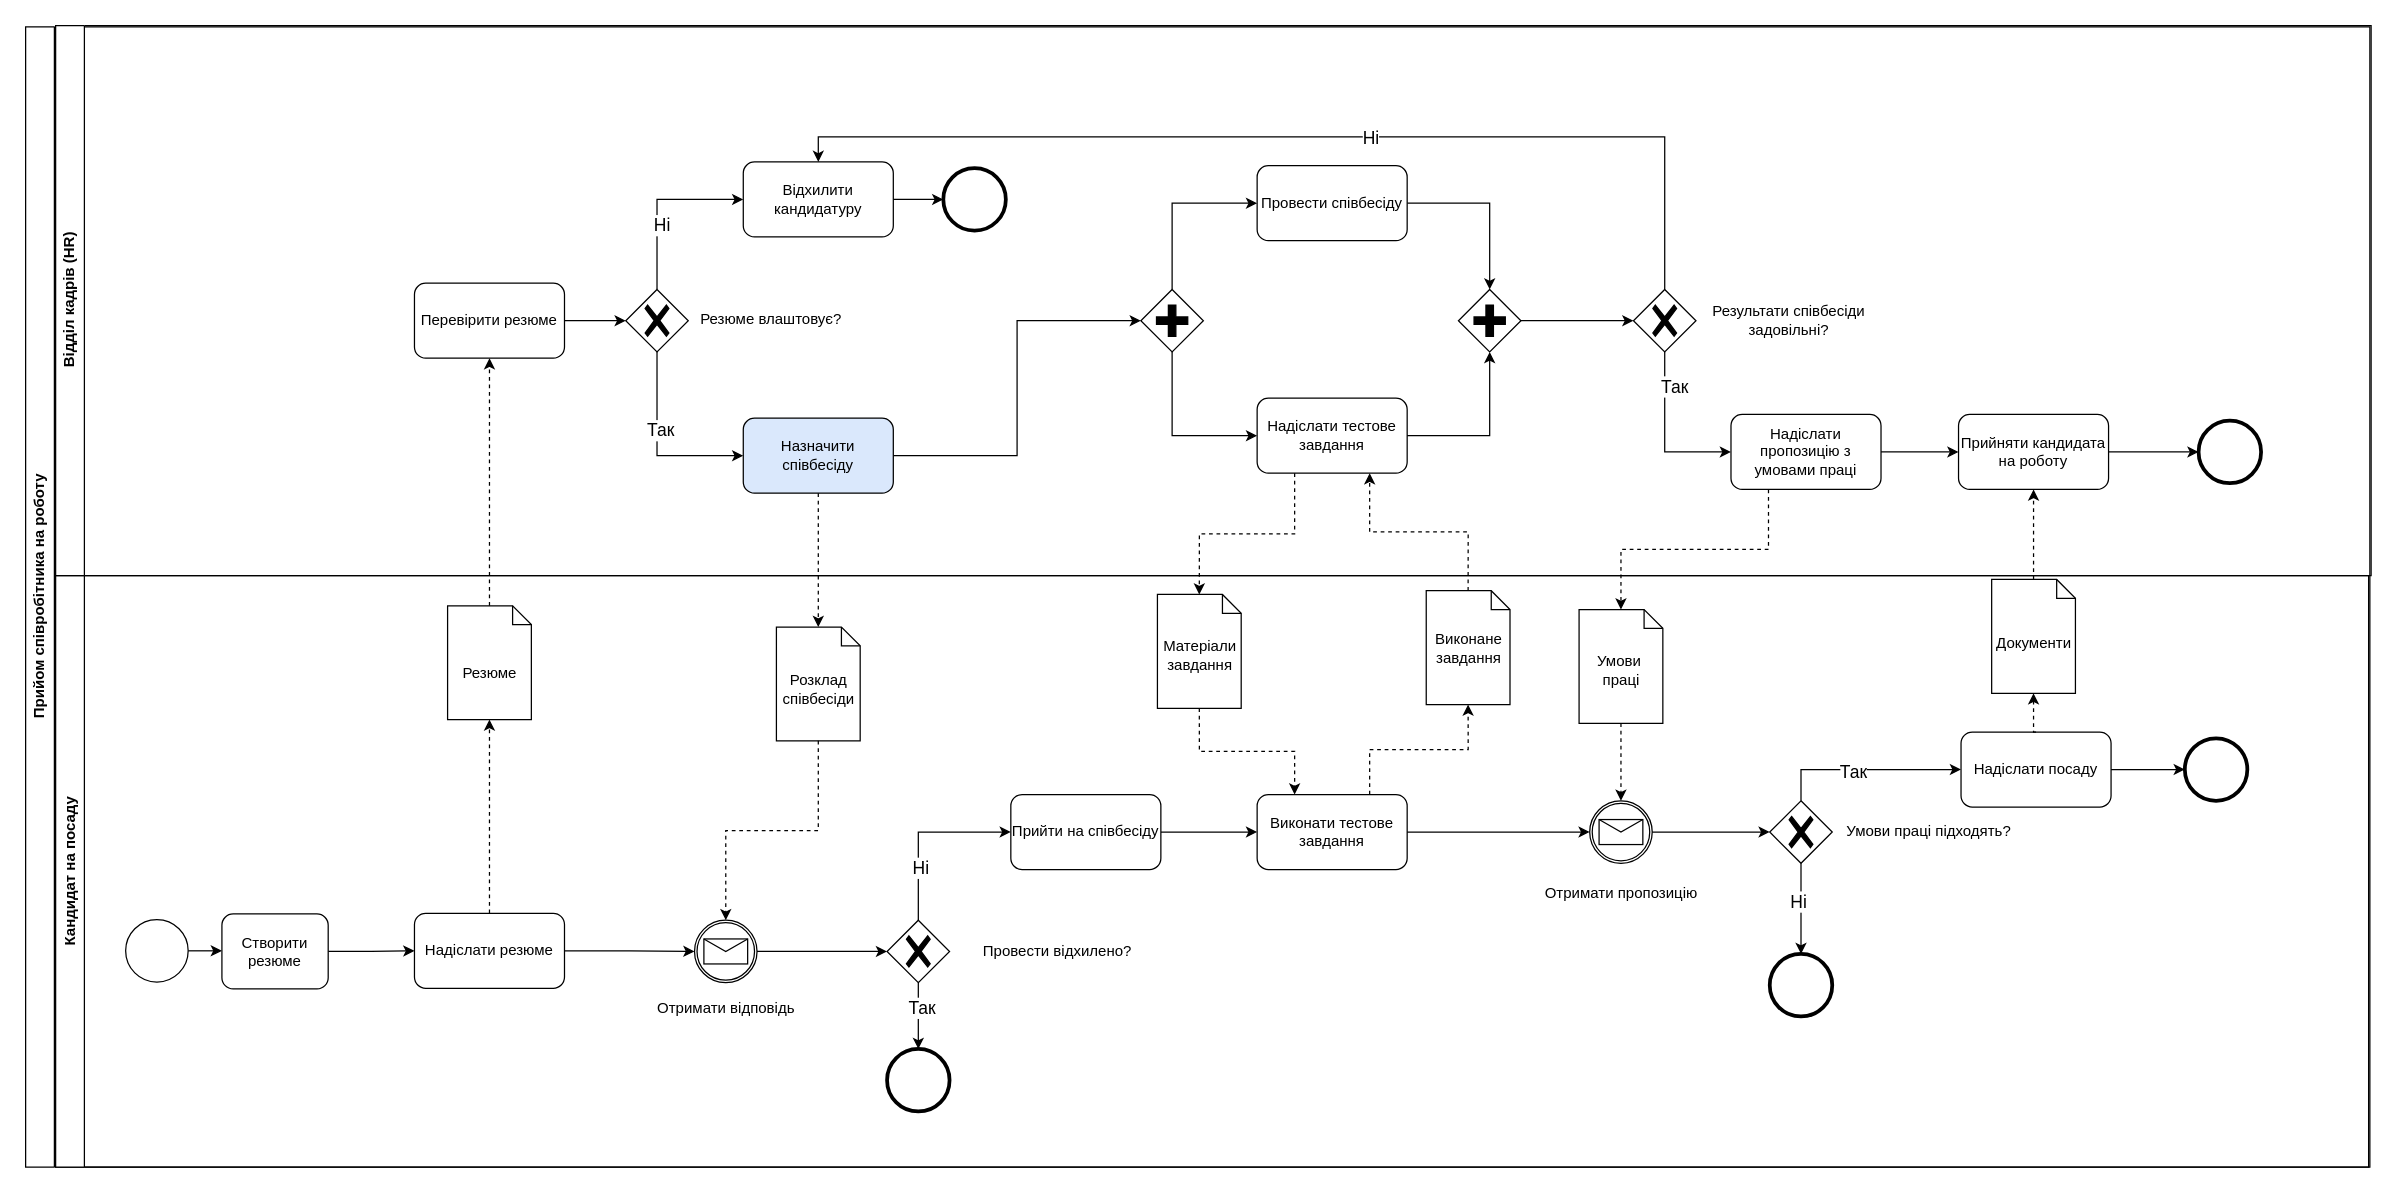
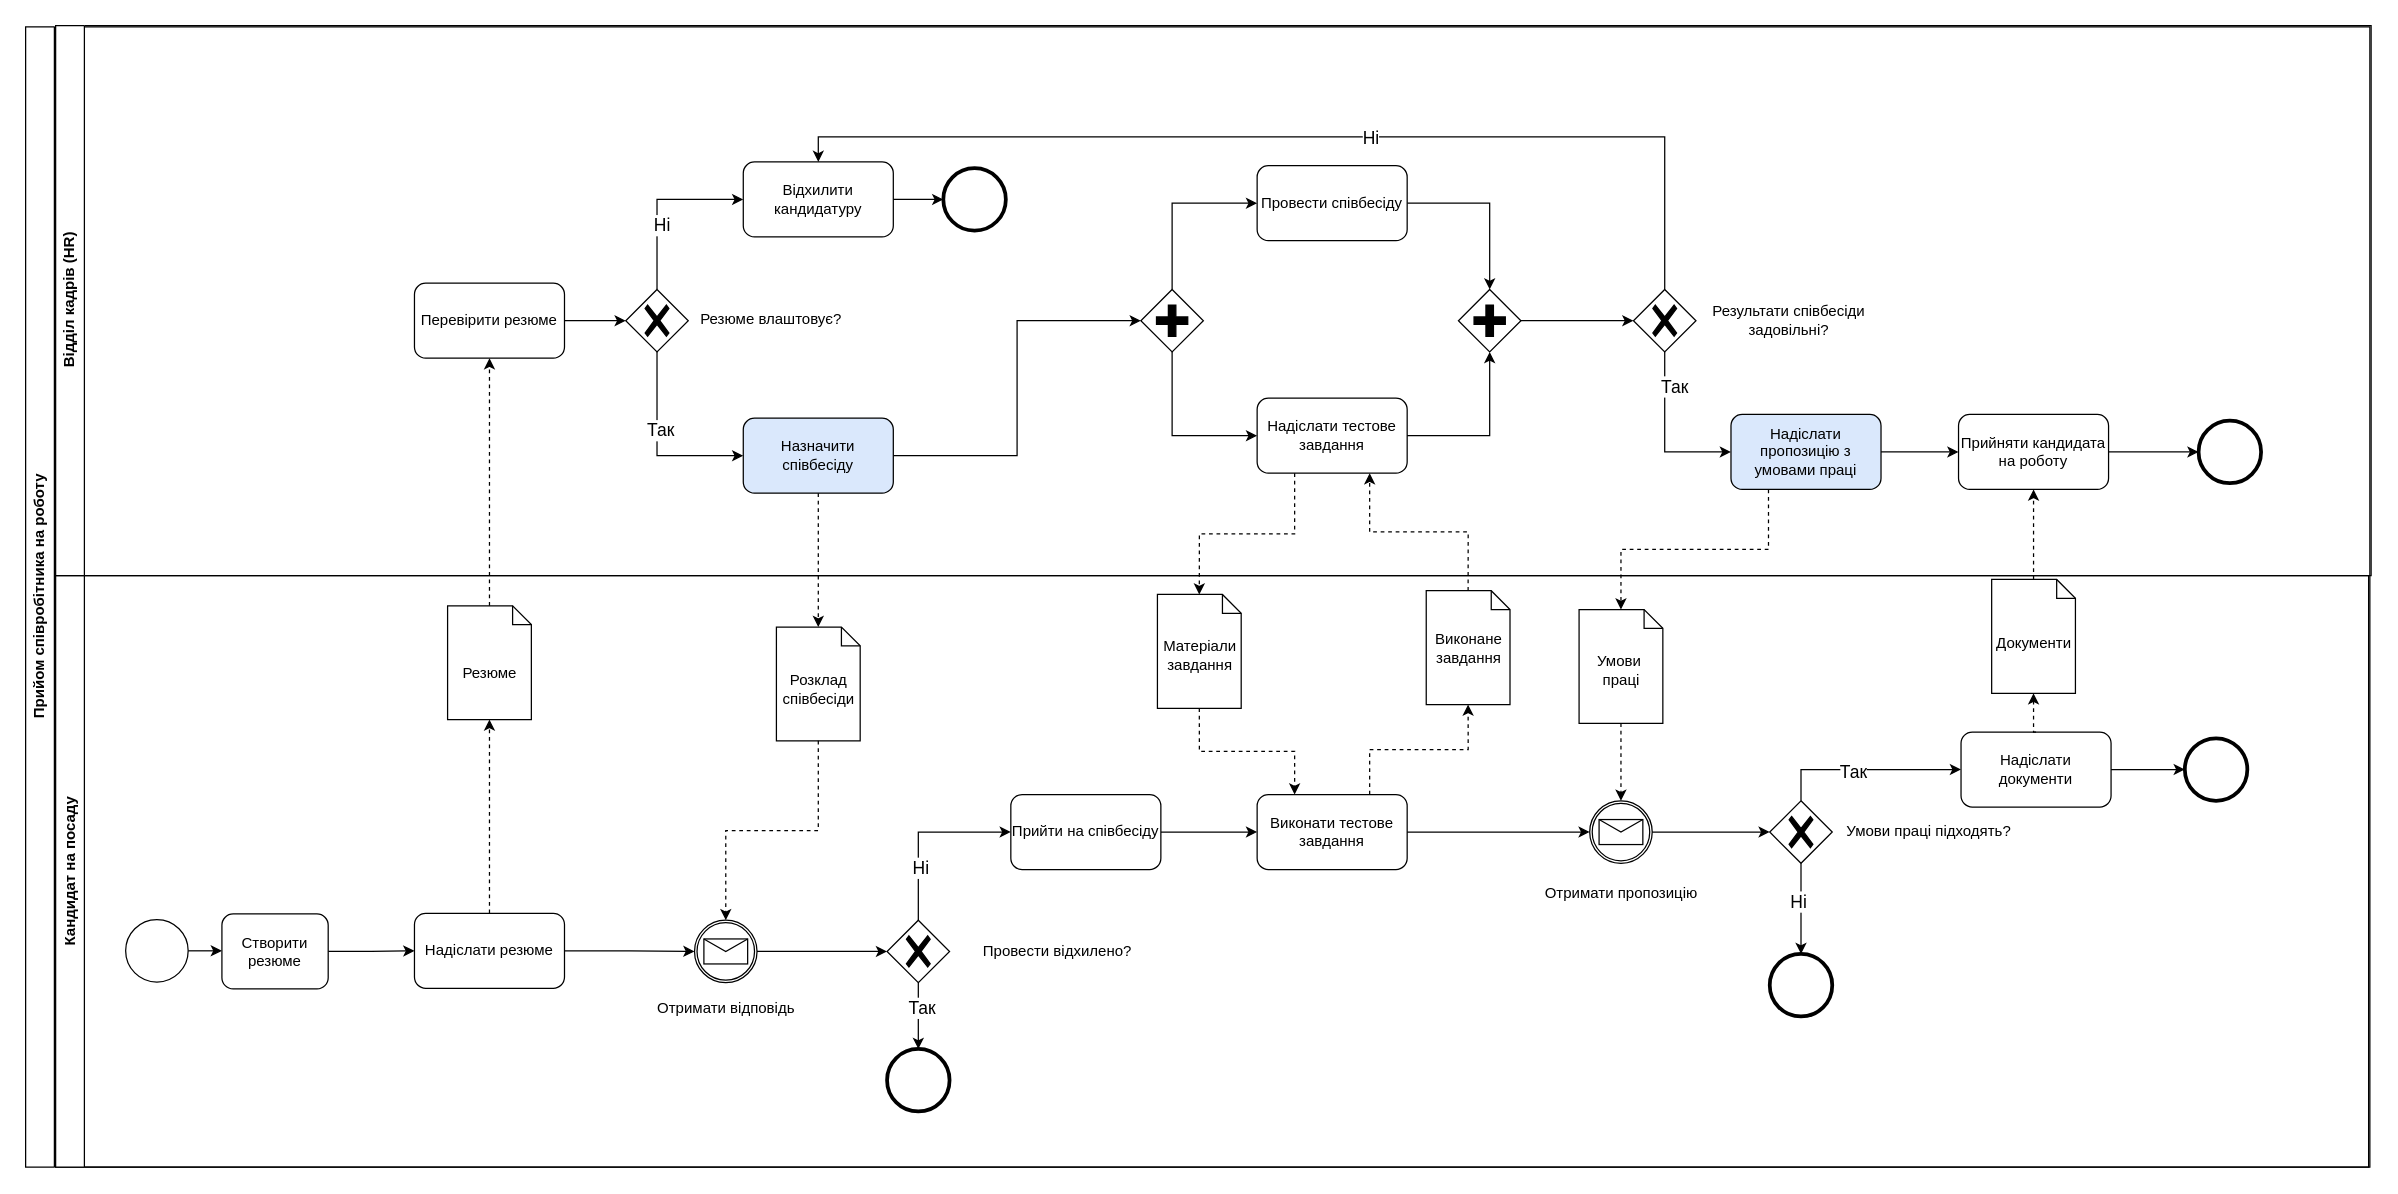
(1806, 452) -> (1806, 452)
(2036, 769) -> (2036, 769)
